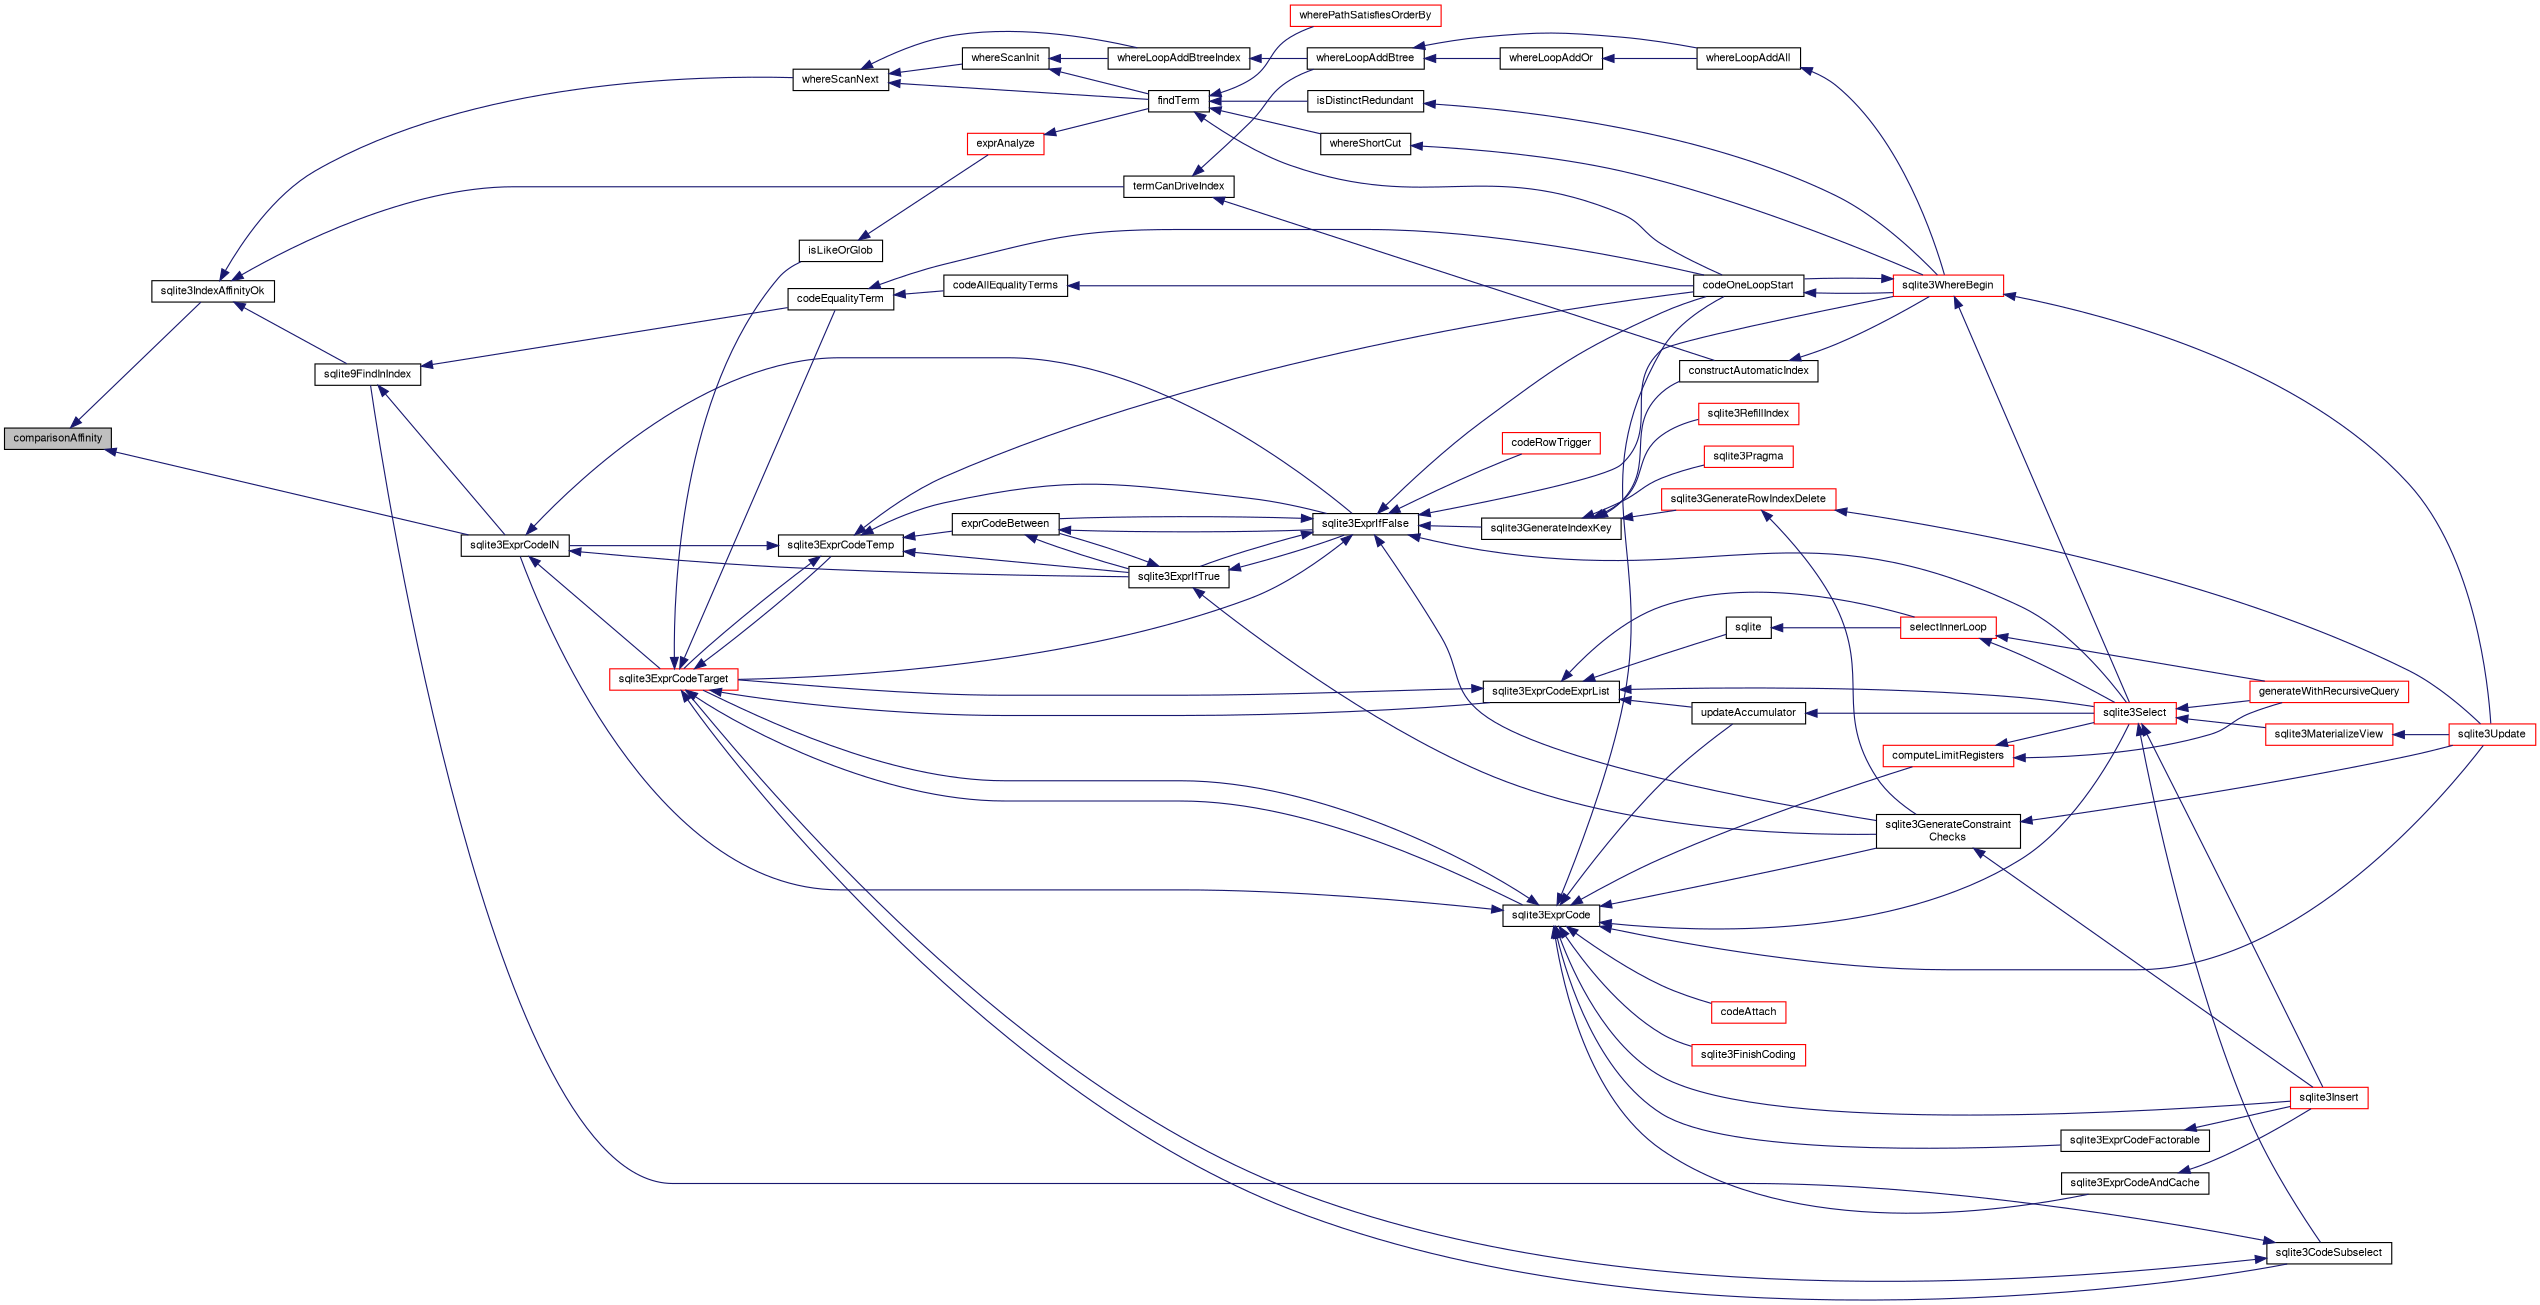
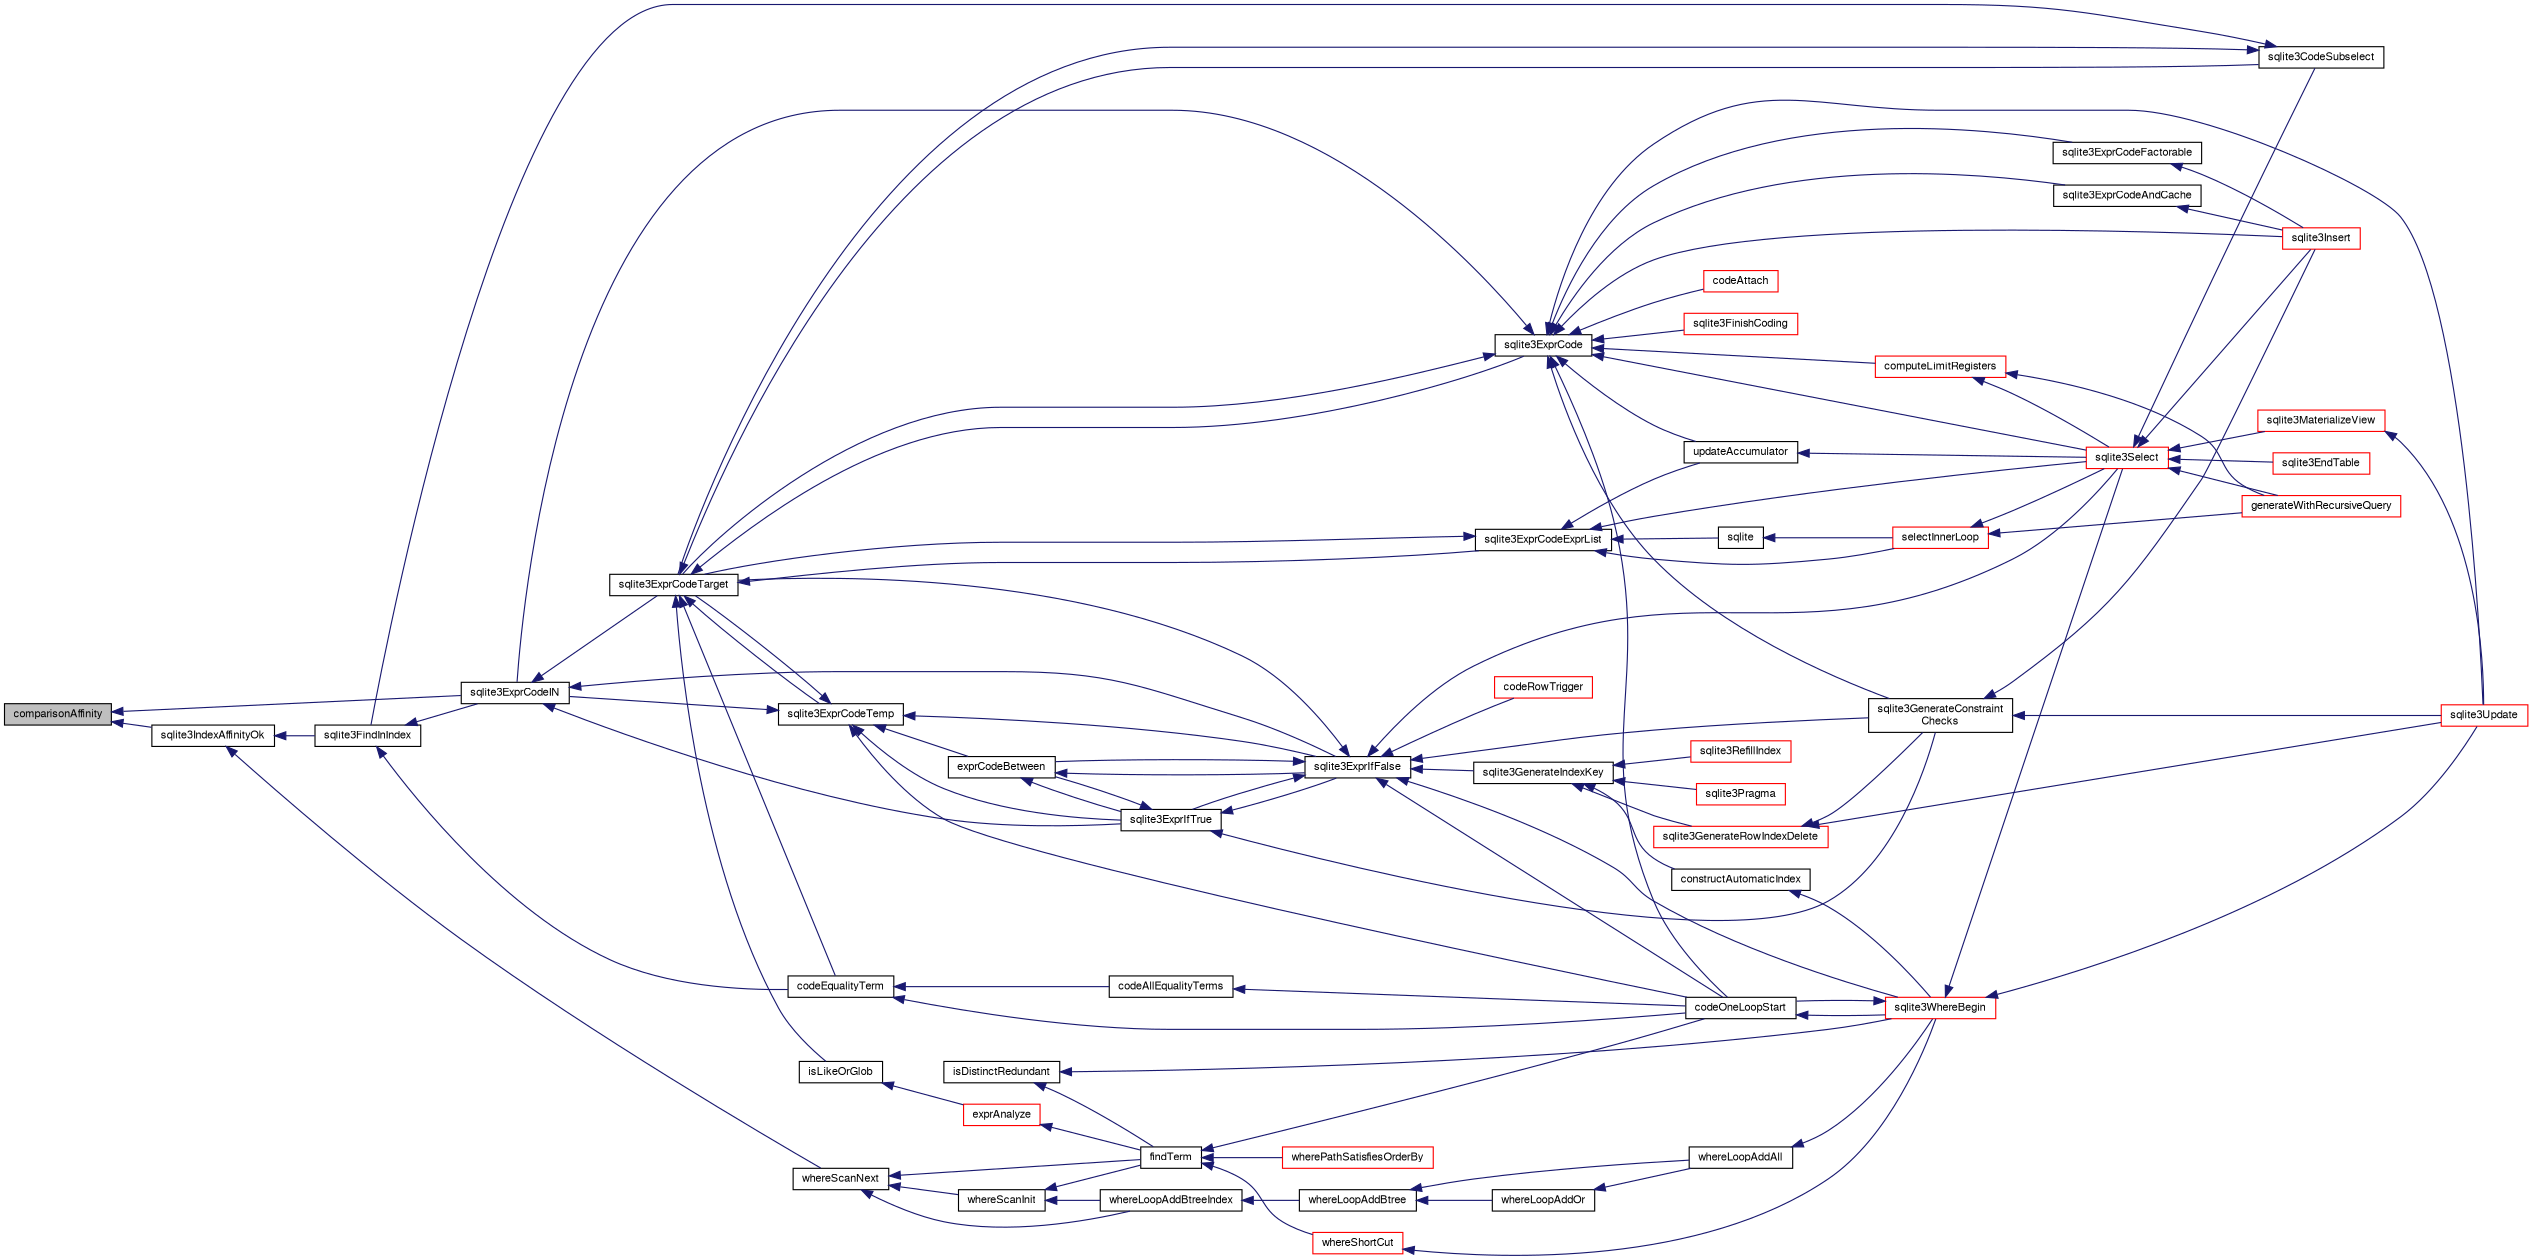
(1258, 101) -> (1100, 1115)
(1366, 144) -> (1358, 1243)
(1179, 187) -> none
(368, 375) -> (368, 736)
none -> (2321, 463)
(674, 679) -> (674, 585)
